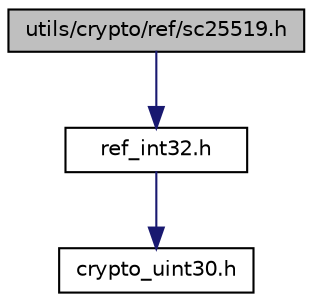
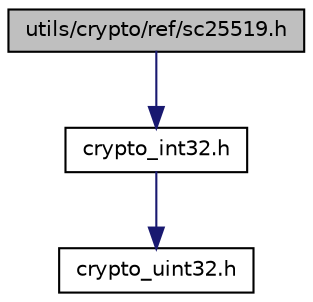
(156, 150) -> (156, 150)
(156, 270) -> (156, 270)
